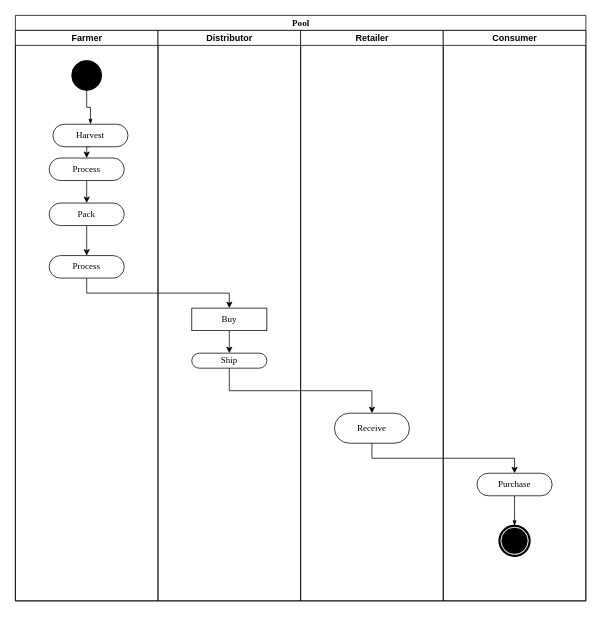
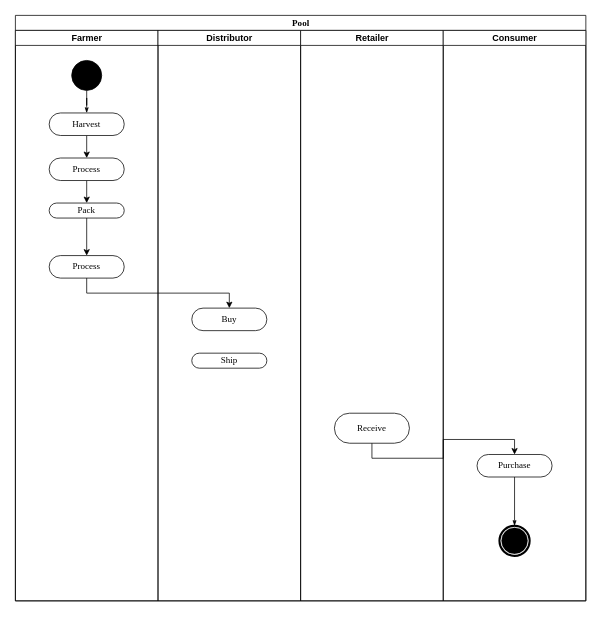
(90, 135) -> (87, 124)
(87, 214) -> (87, 210)
(229, 319) -> (229, 319)
(229, 339) -> none
(290, 390) -> none
(514, 484) -> (514, 465)
